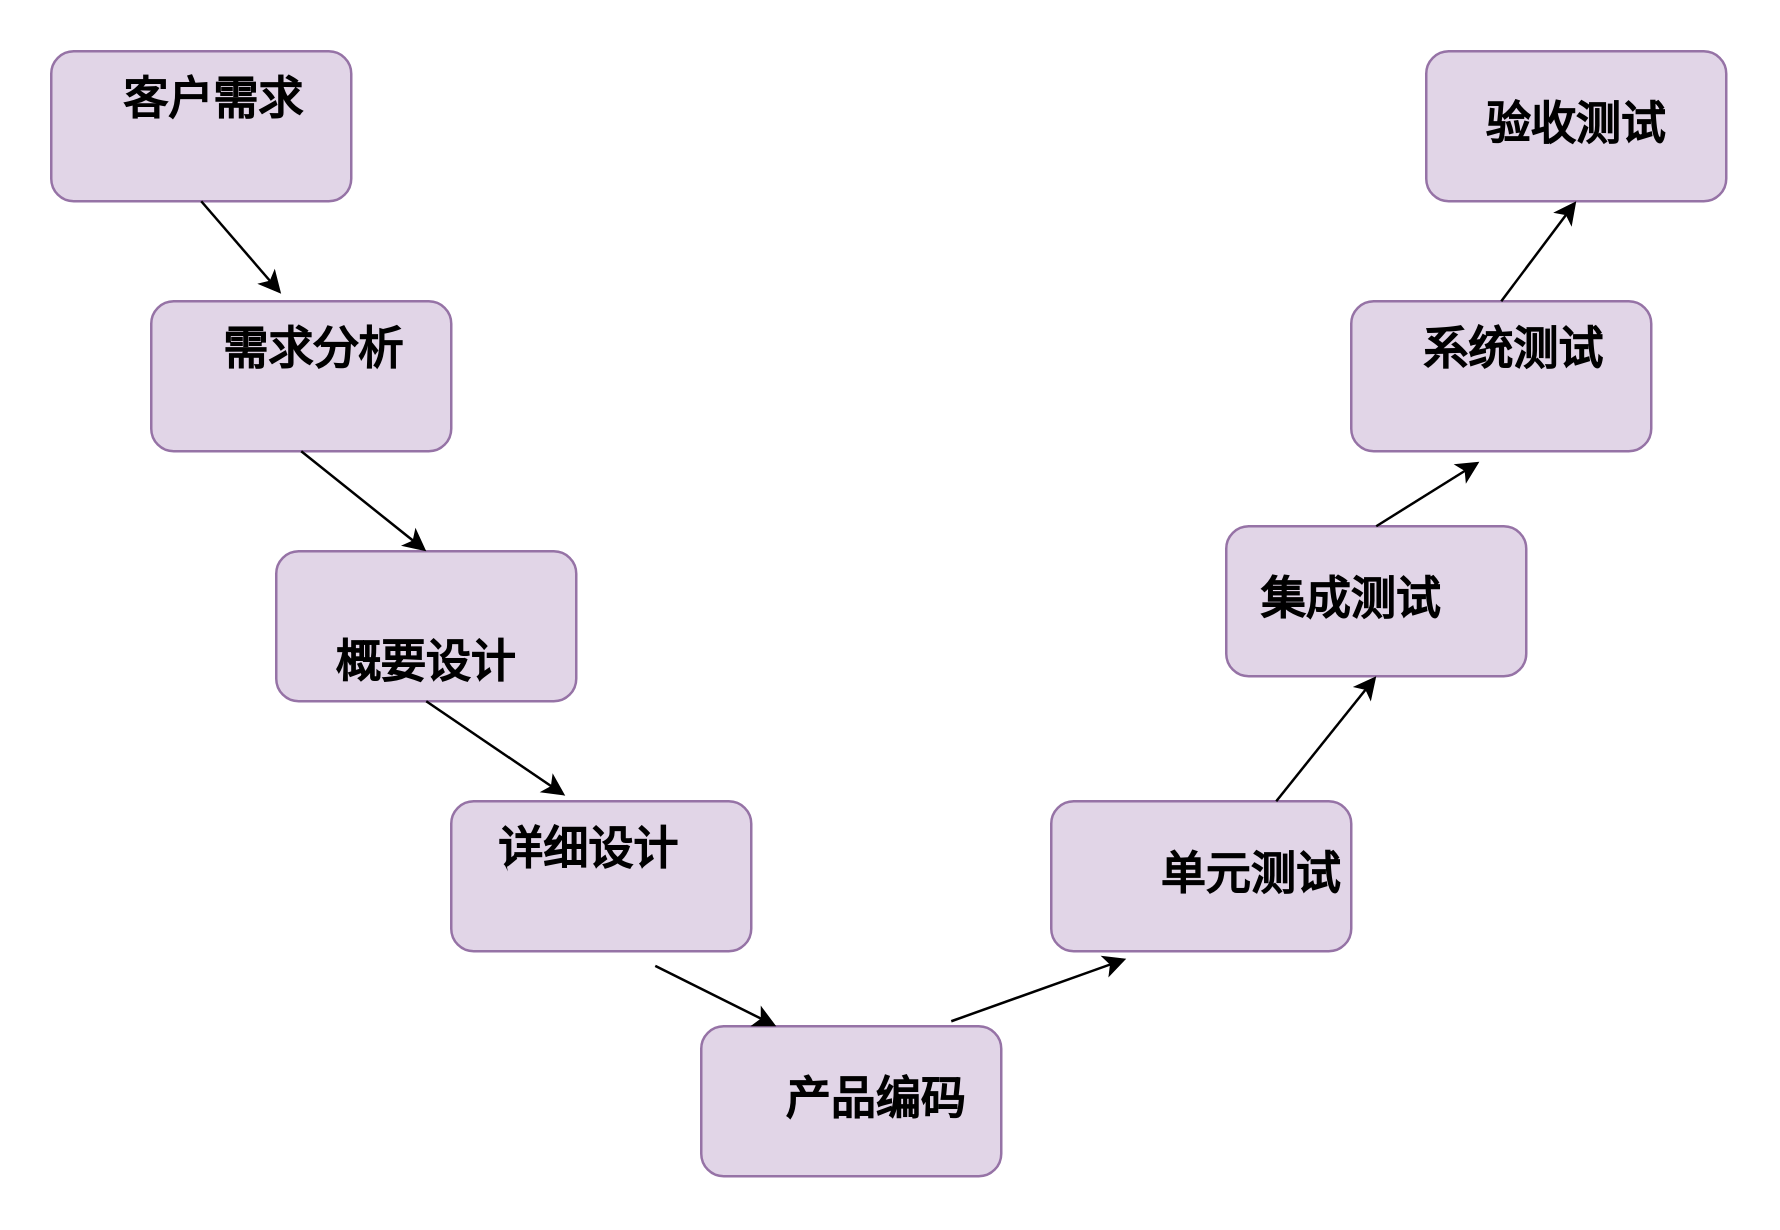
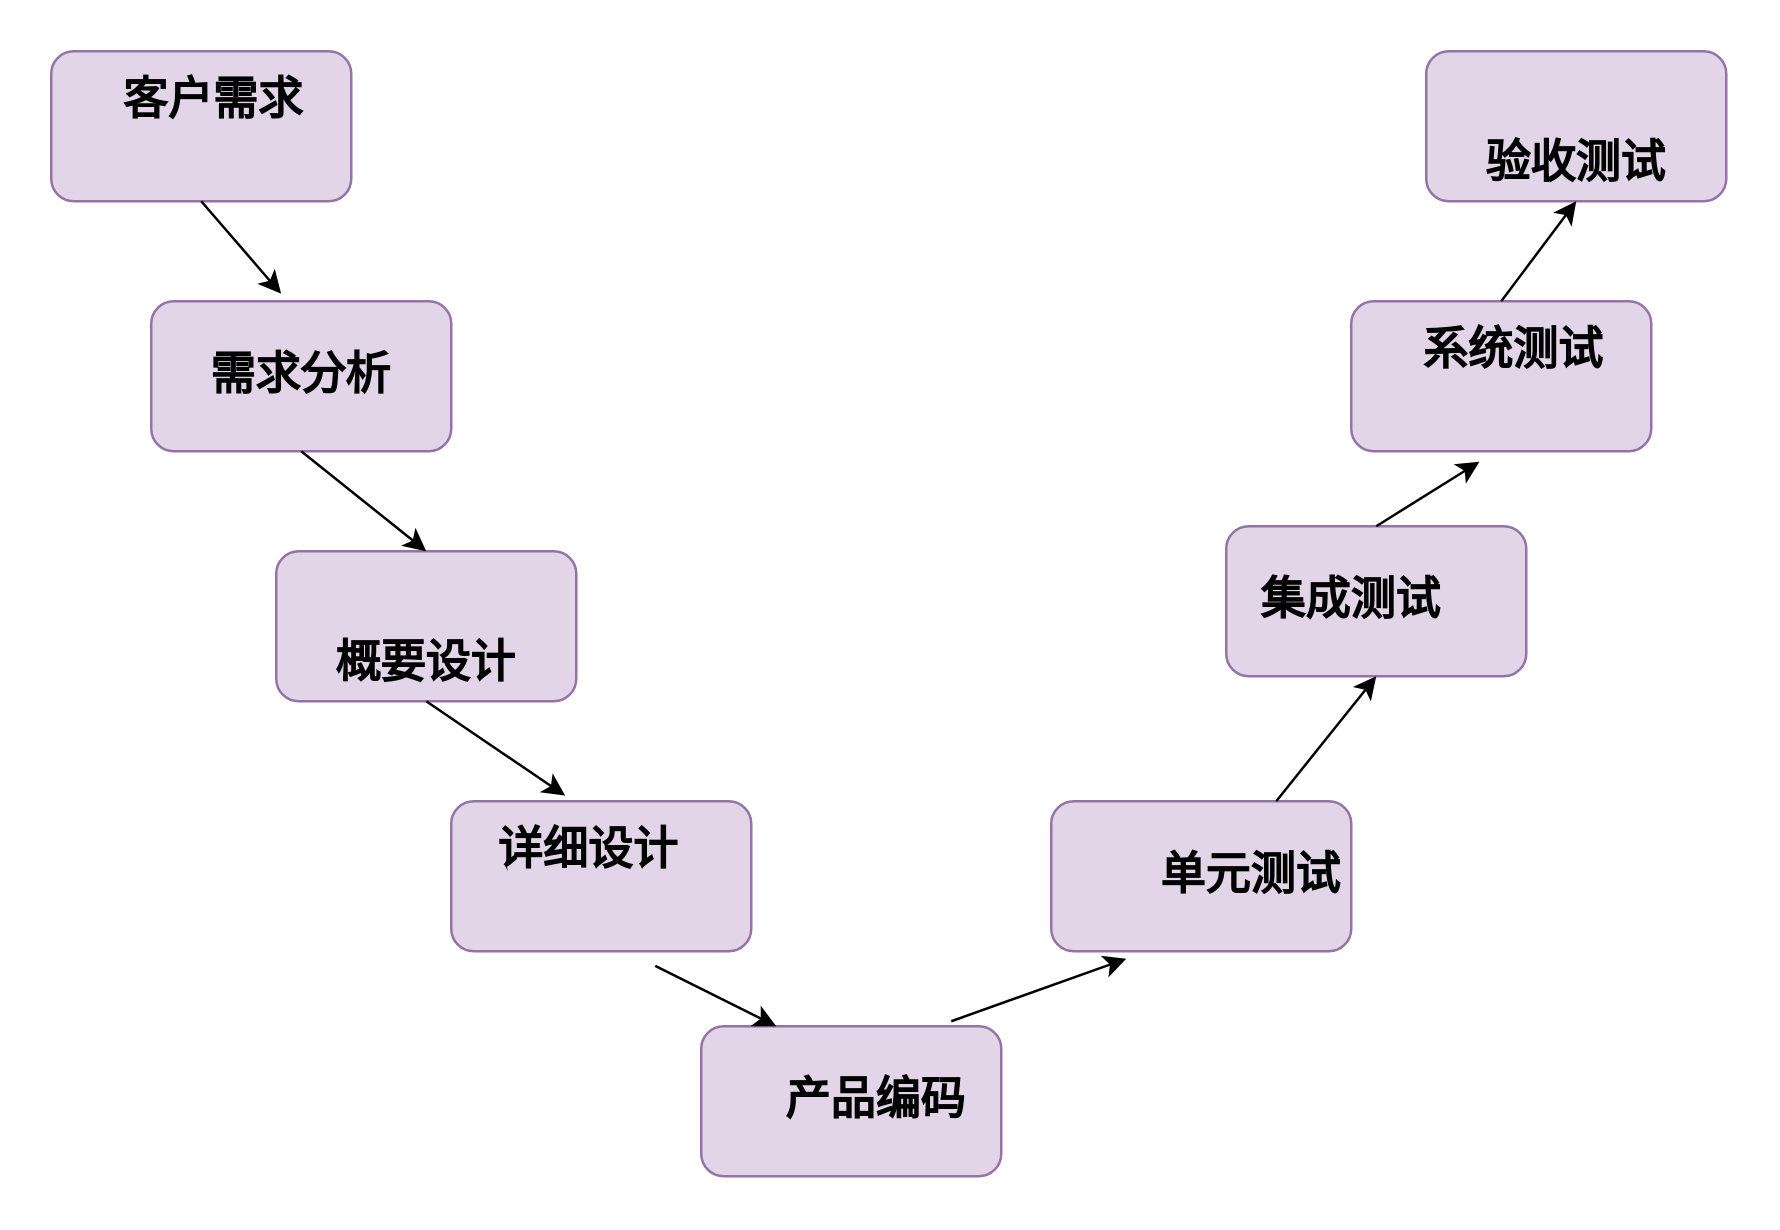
(1576, 126) -> (1576, 164)
(314, 351) -> (301, 376)
